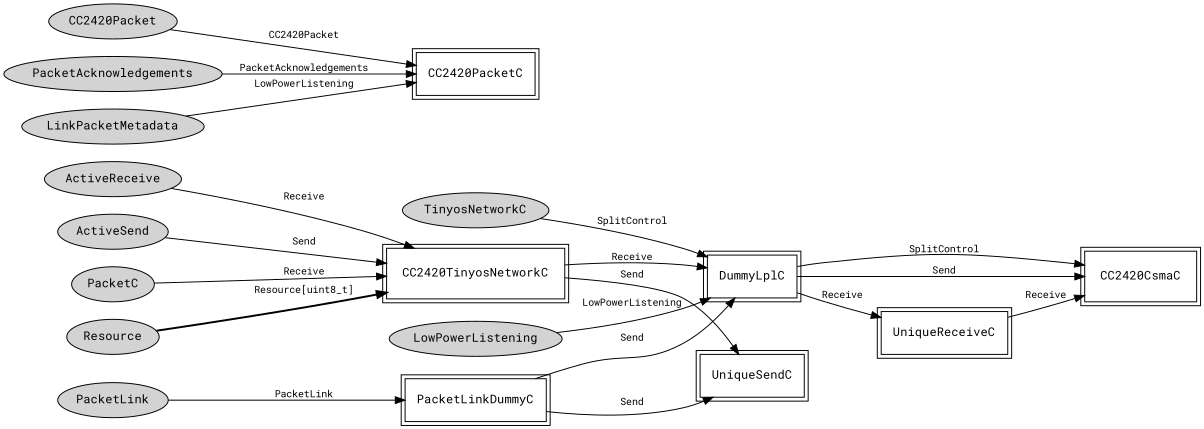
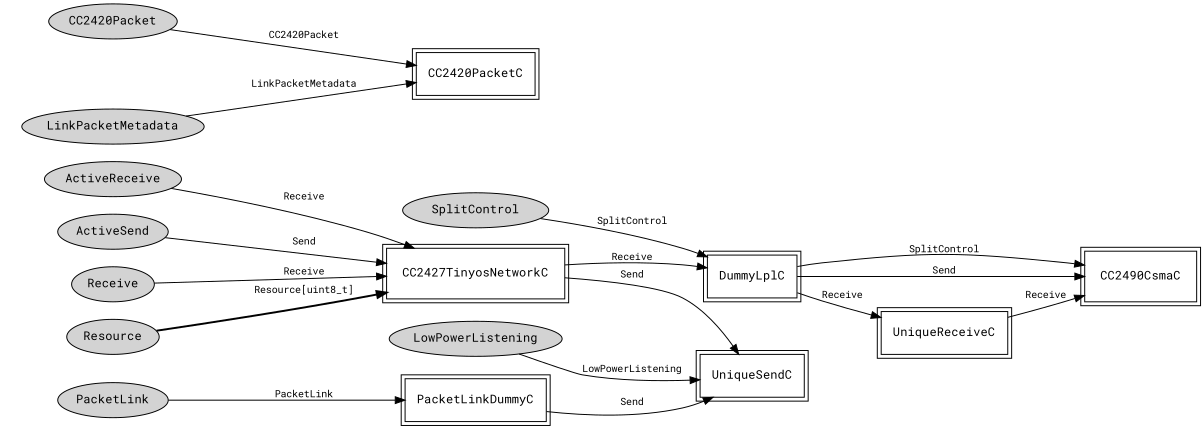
(113, 74) -> none
(304, 84) -> (304, 84)
(476, 210) -> (476, 210)
(476, 274) -> (476, 274)
(1141, 277) -> (1141, 277)
(113, 284) -> (113, 284)
(630, 321) -> (603, 378)
(638, 357) -> none
